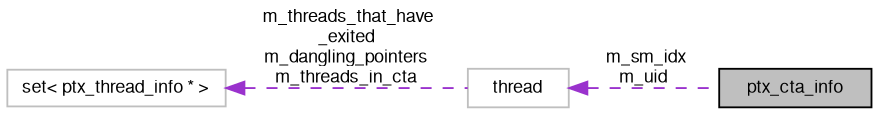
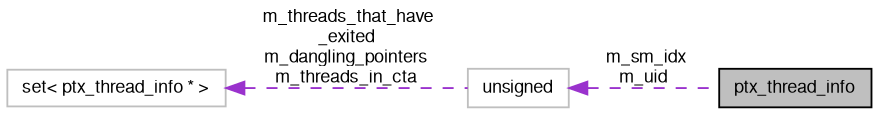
(518, 88) -> (518, 88)
(795, 88) -> (795, 88)
